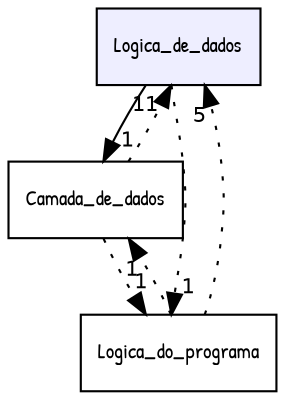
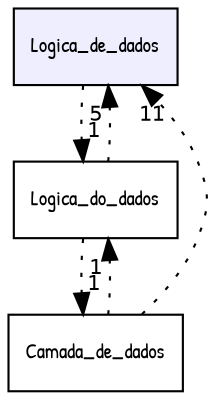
(128, 113) -> none
(179, 353) -> (96, 200)
